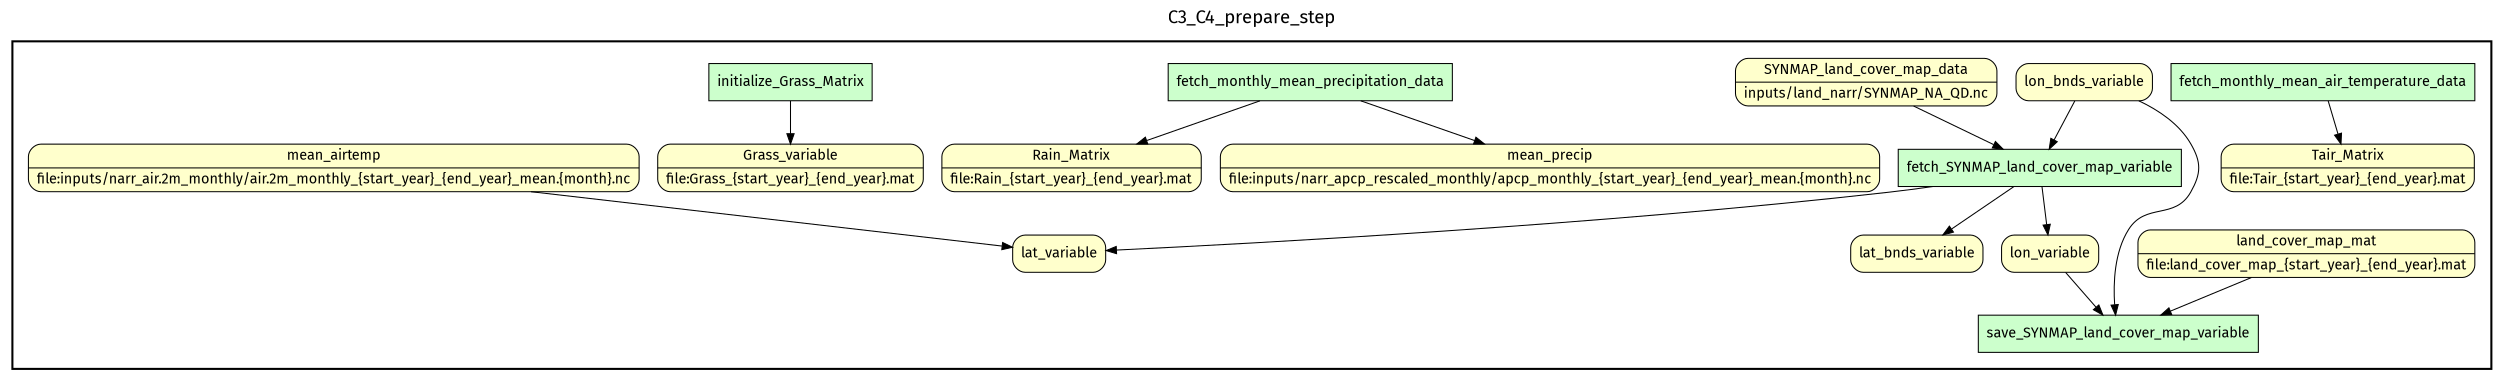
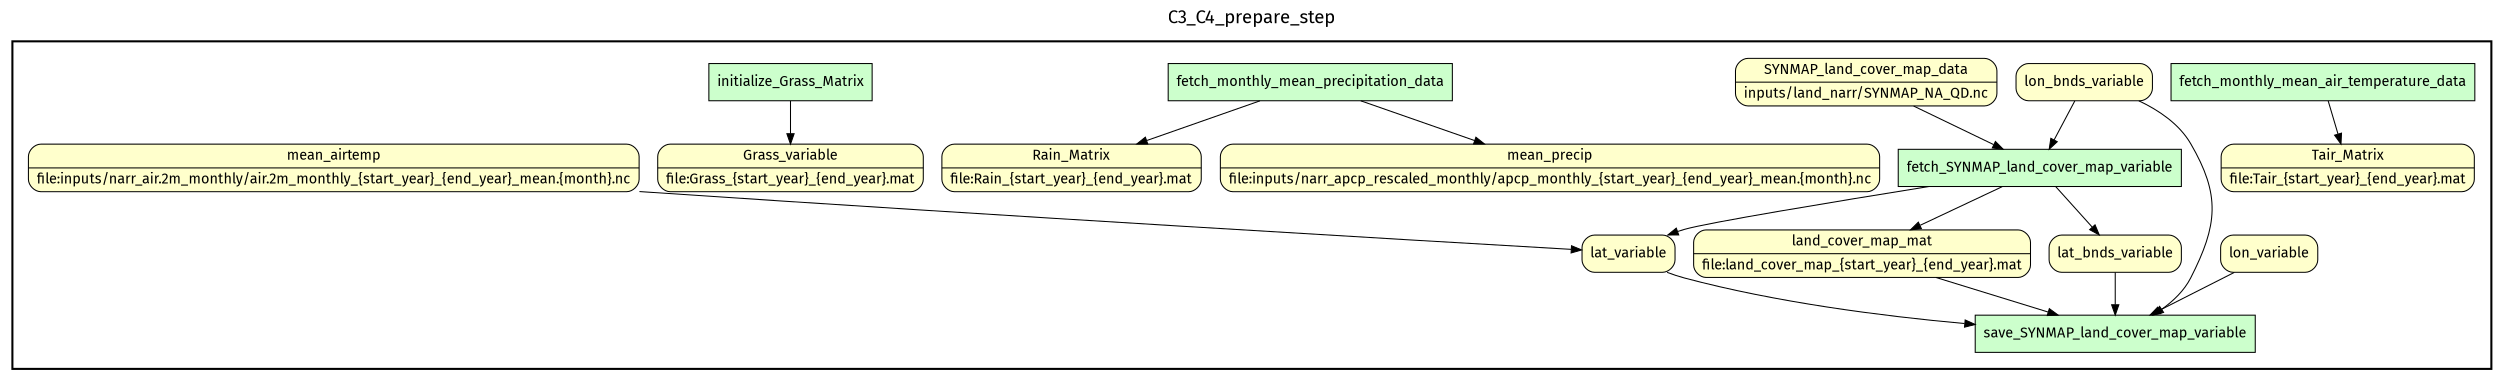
(2044, 206) -> (1961, 206)
none -> (2115, 288)
none -> (1815, 305)
